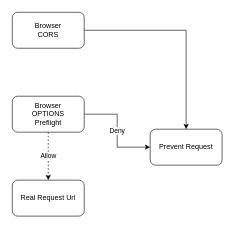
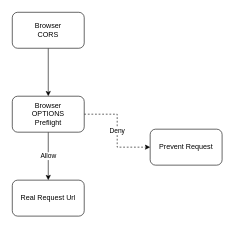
(185, 30) -> (48, 90)
(117, 128) -> (117, 128)
(48, 151) -> (48, 151)
